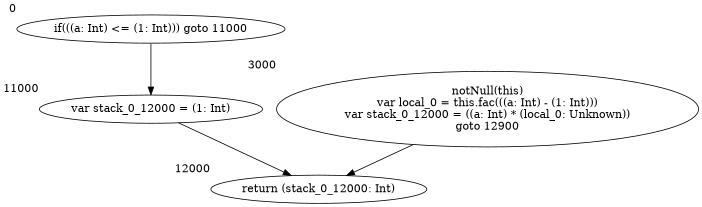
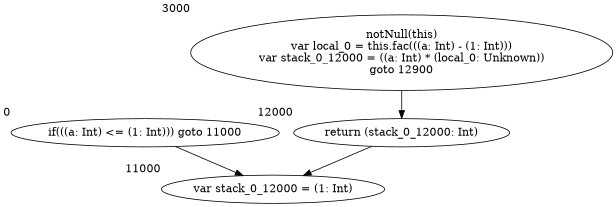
(231, 147) -> (341, 159)
